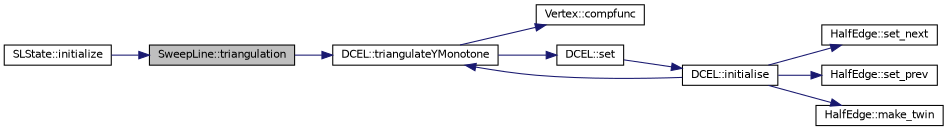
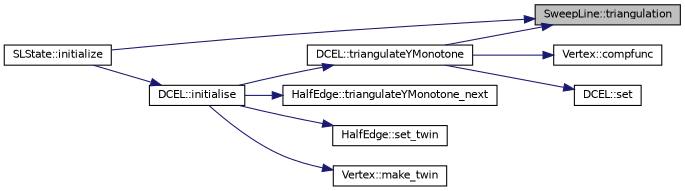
(880, 35) -> (390, 95)
(308, 55) -> (494, 36)
(648, 63) -> (122, 74)
(880, 75) -> (390, 136)
(880, 116) -> (390, 176)
